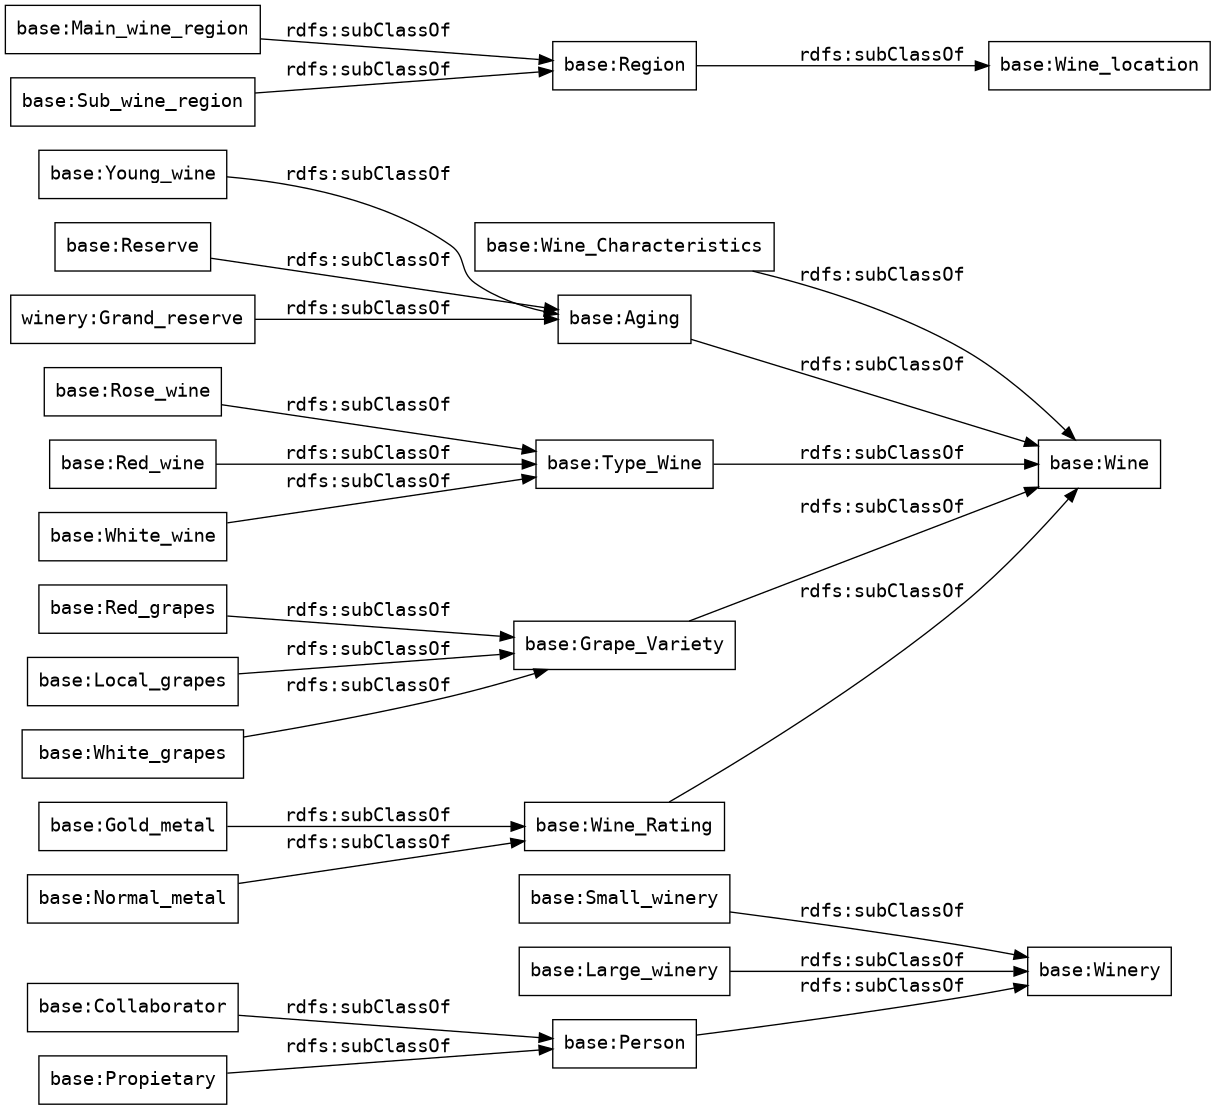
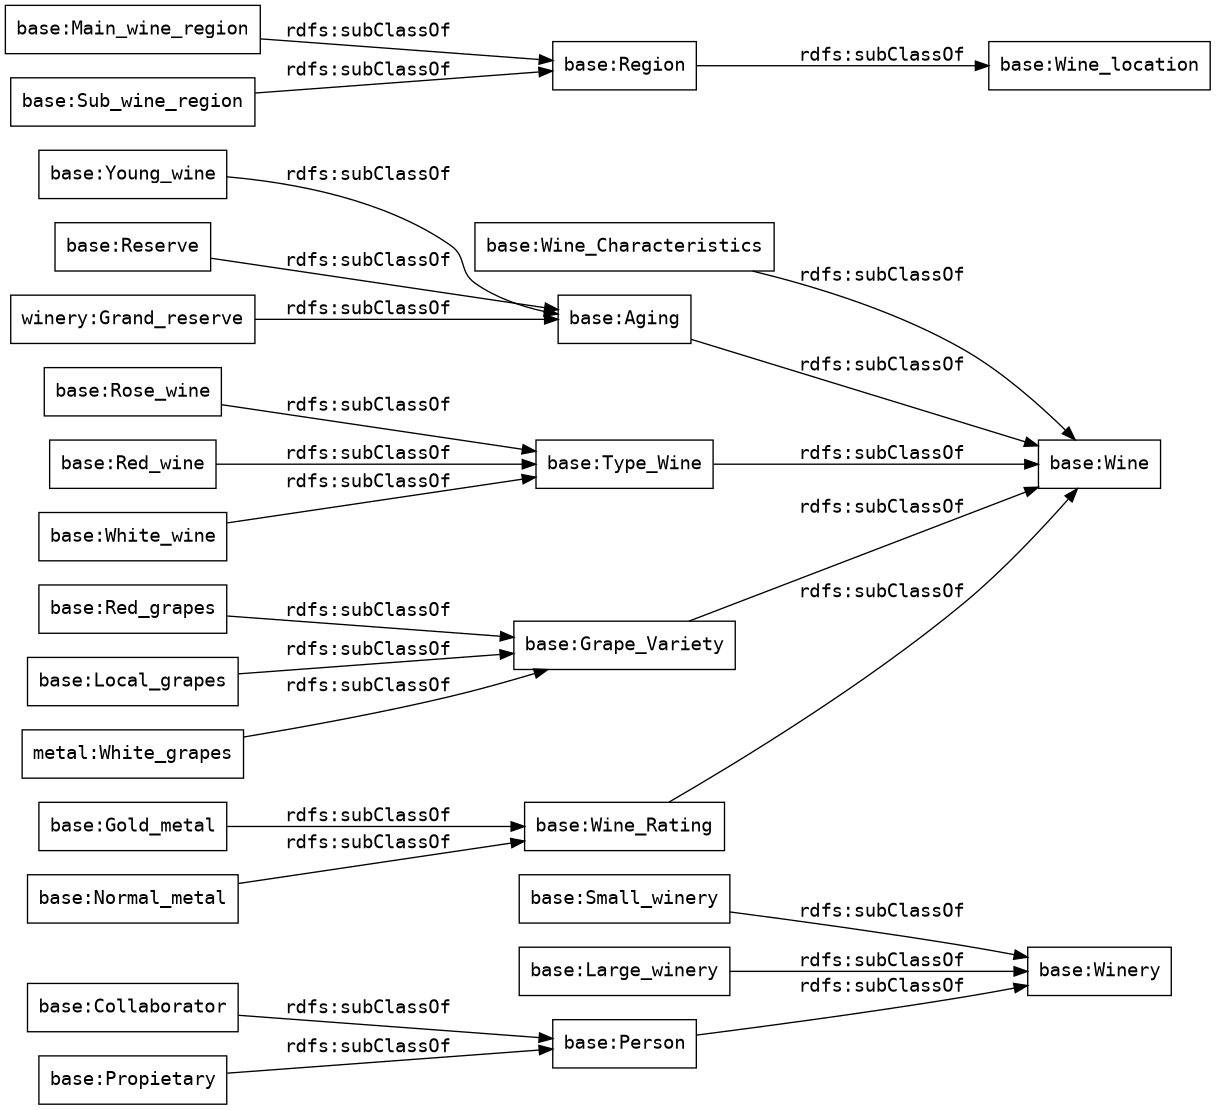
(133, 754) -> (133, 754)
